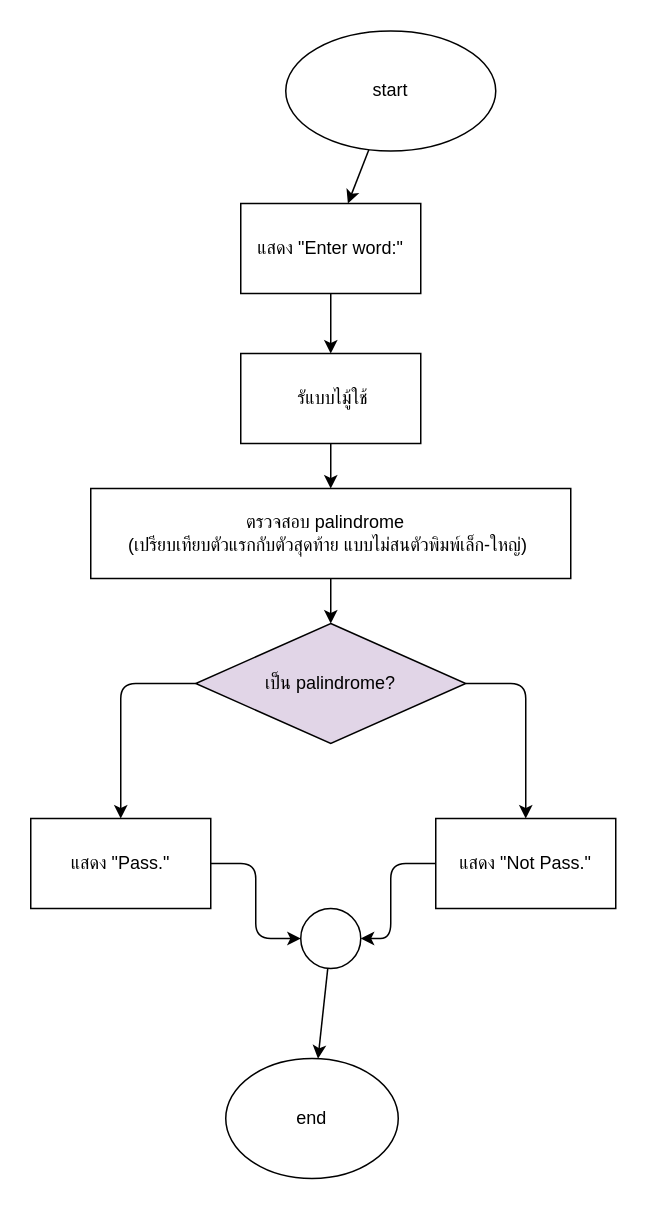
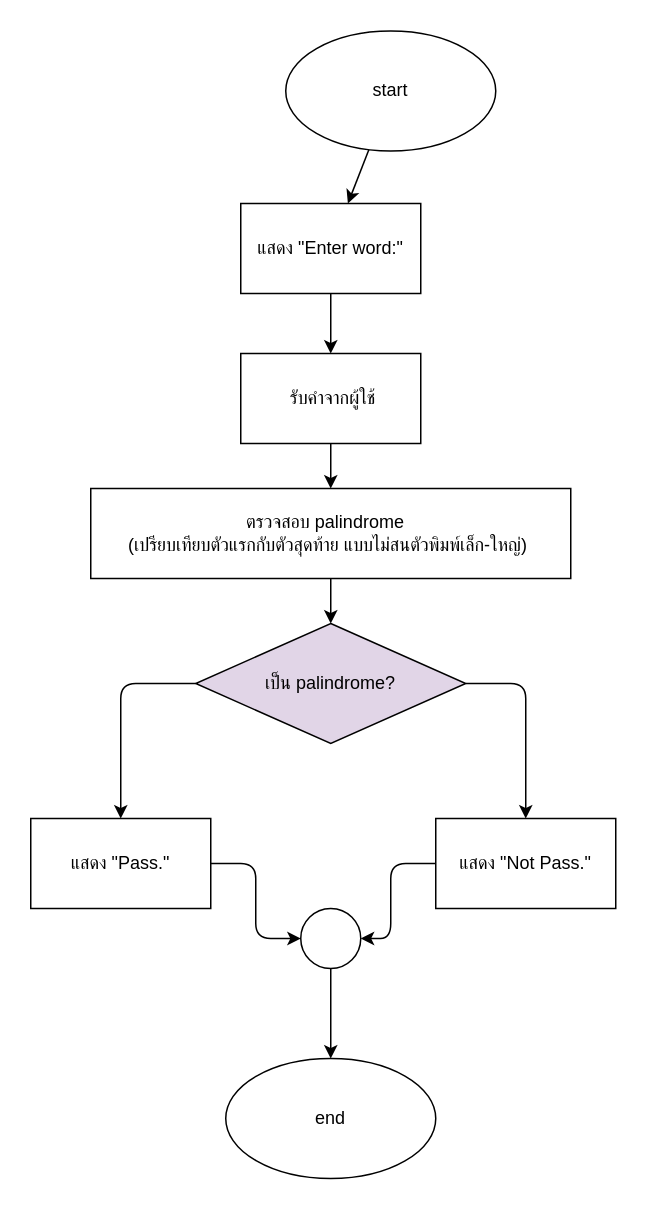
(331, 398) -> (331, 398)
(312, 1118) -> (331, 1118)
